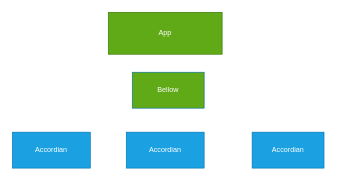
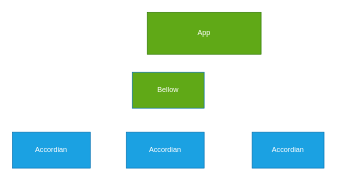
(165, 33) -> (204, 33)
